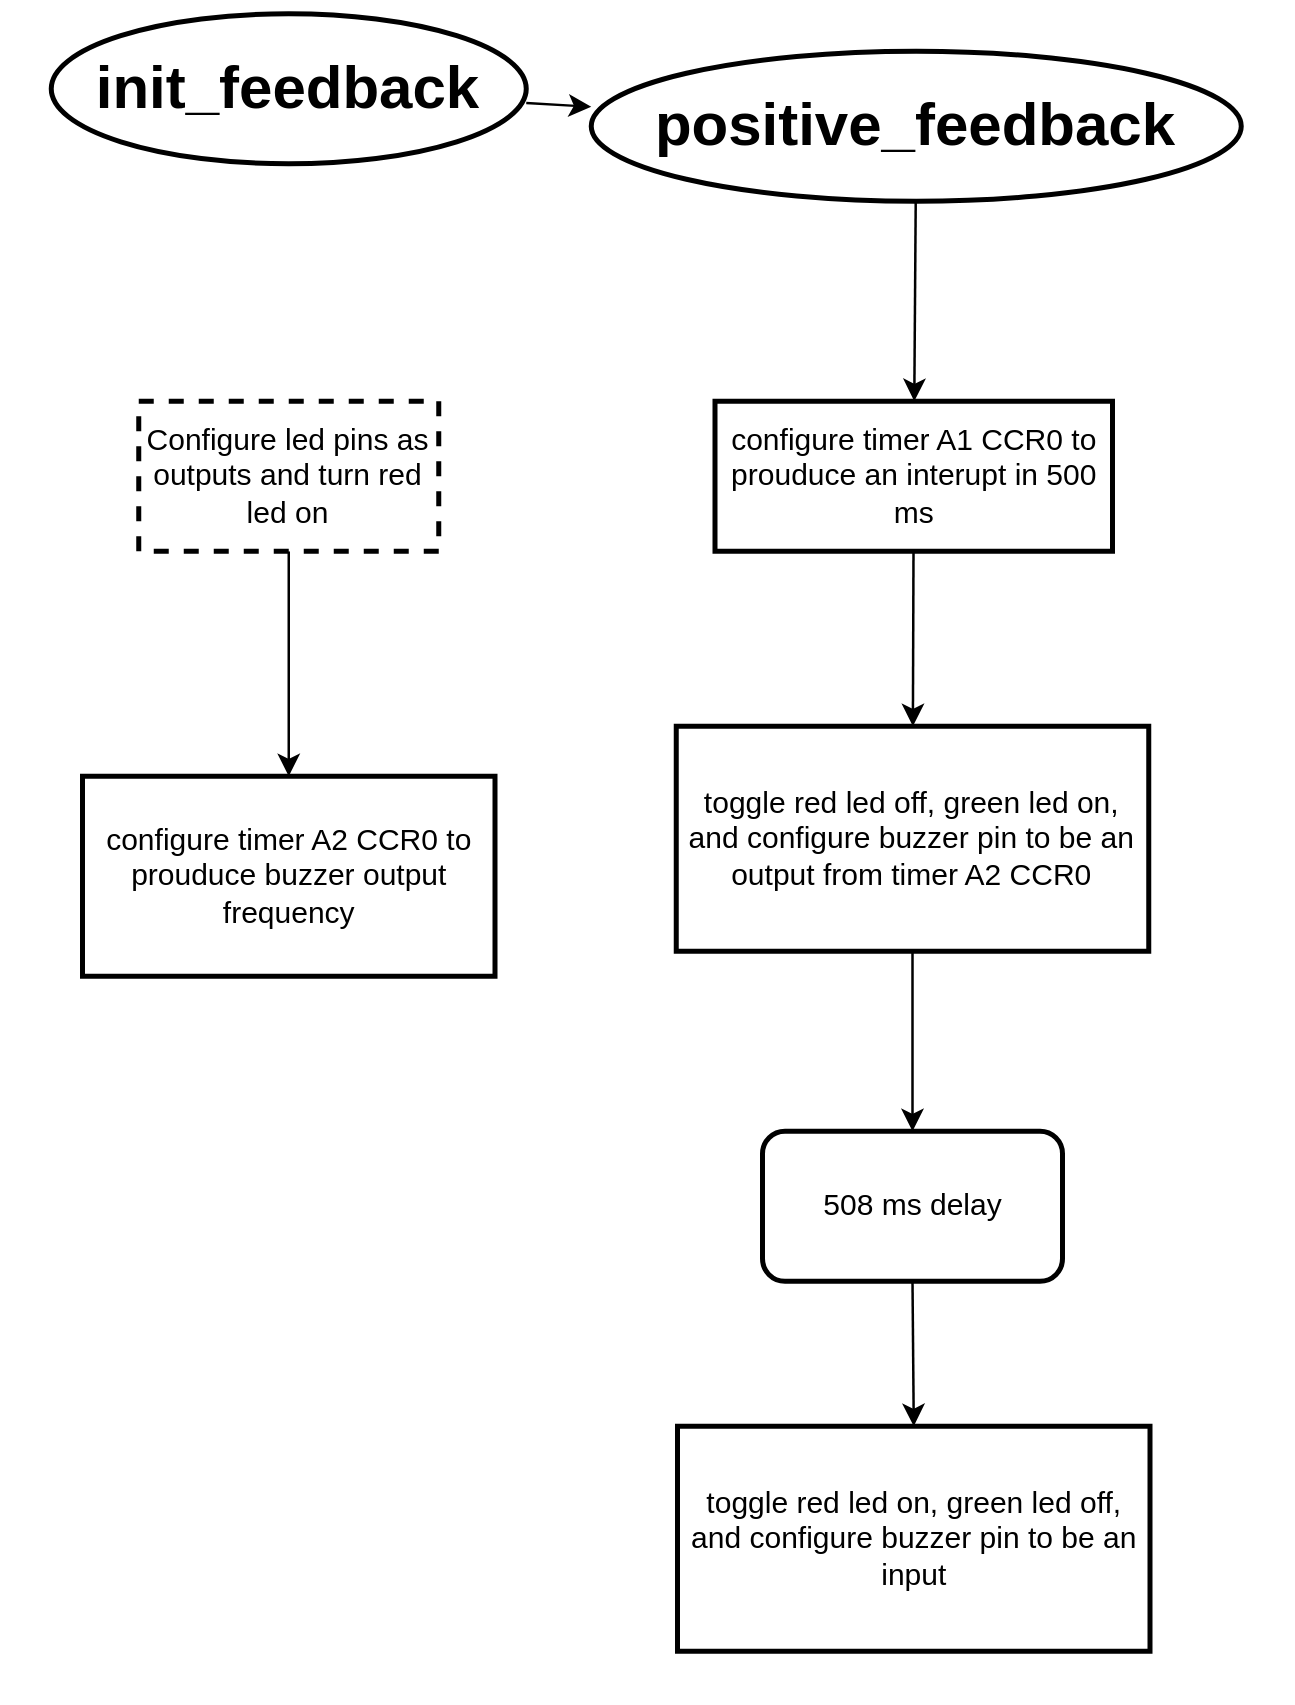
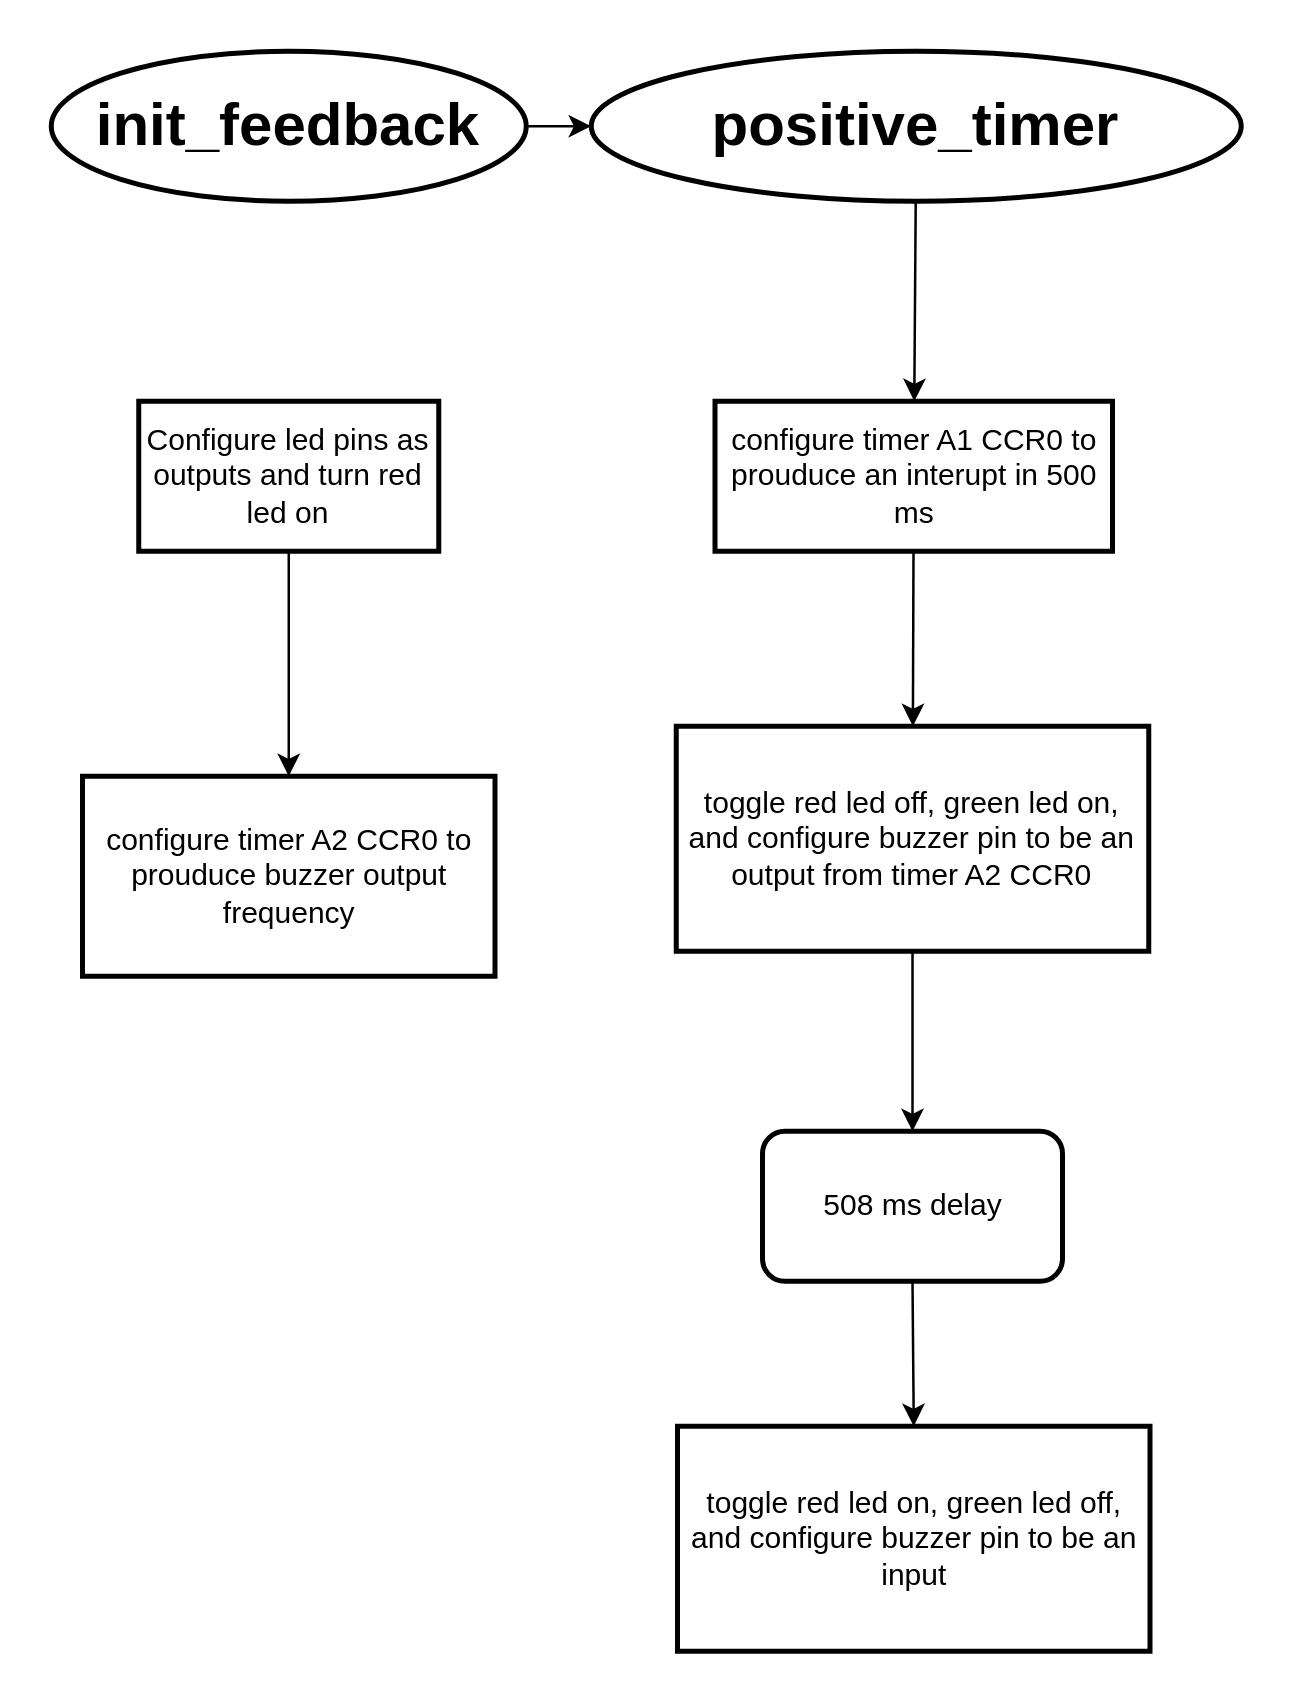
(289, 89) -> (289, 126)
(916, 126) -> (916, 126)
(289, 476) -> (289, 476)
